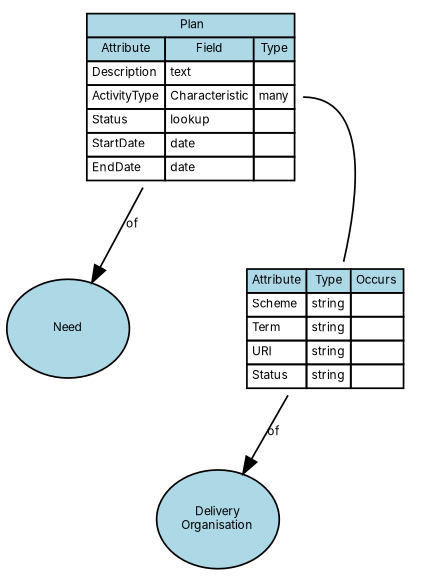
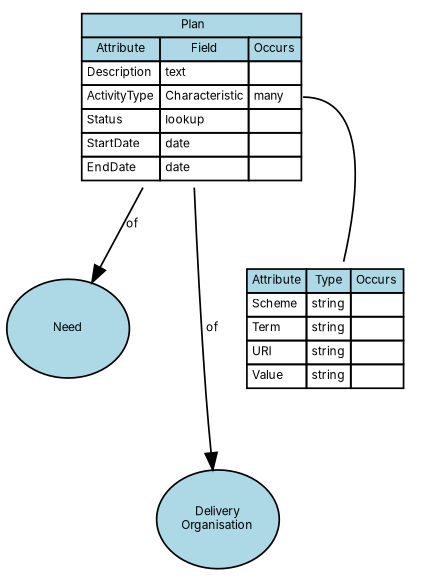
(274, 49) -> (275, 49)
(271, 375) -> (268, 375)
(270, 427) -> (201, 320)
